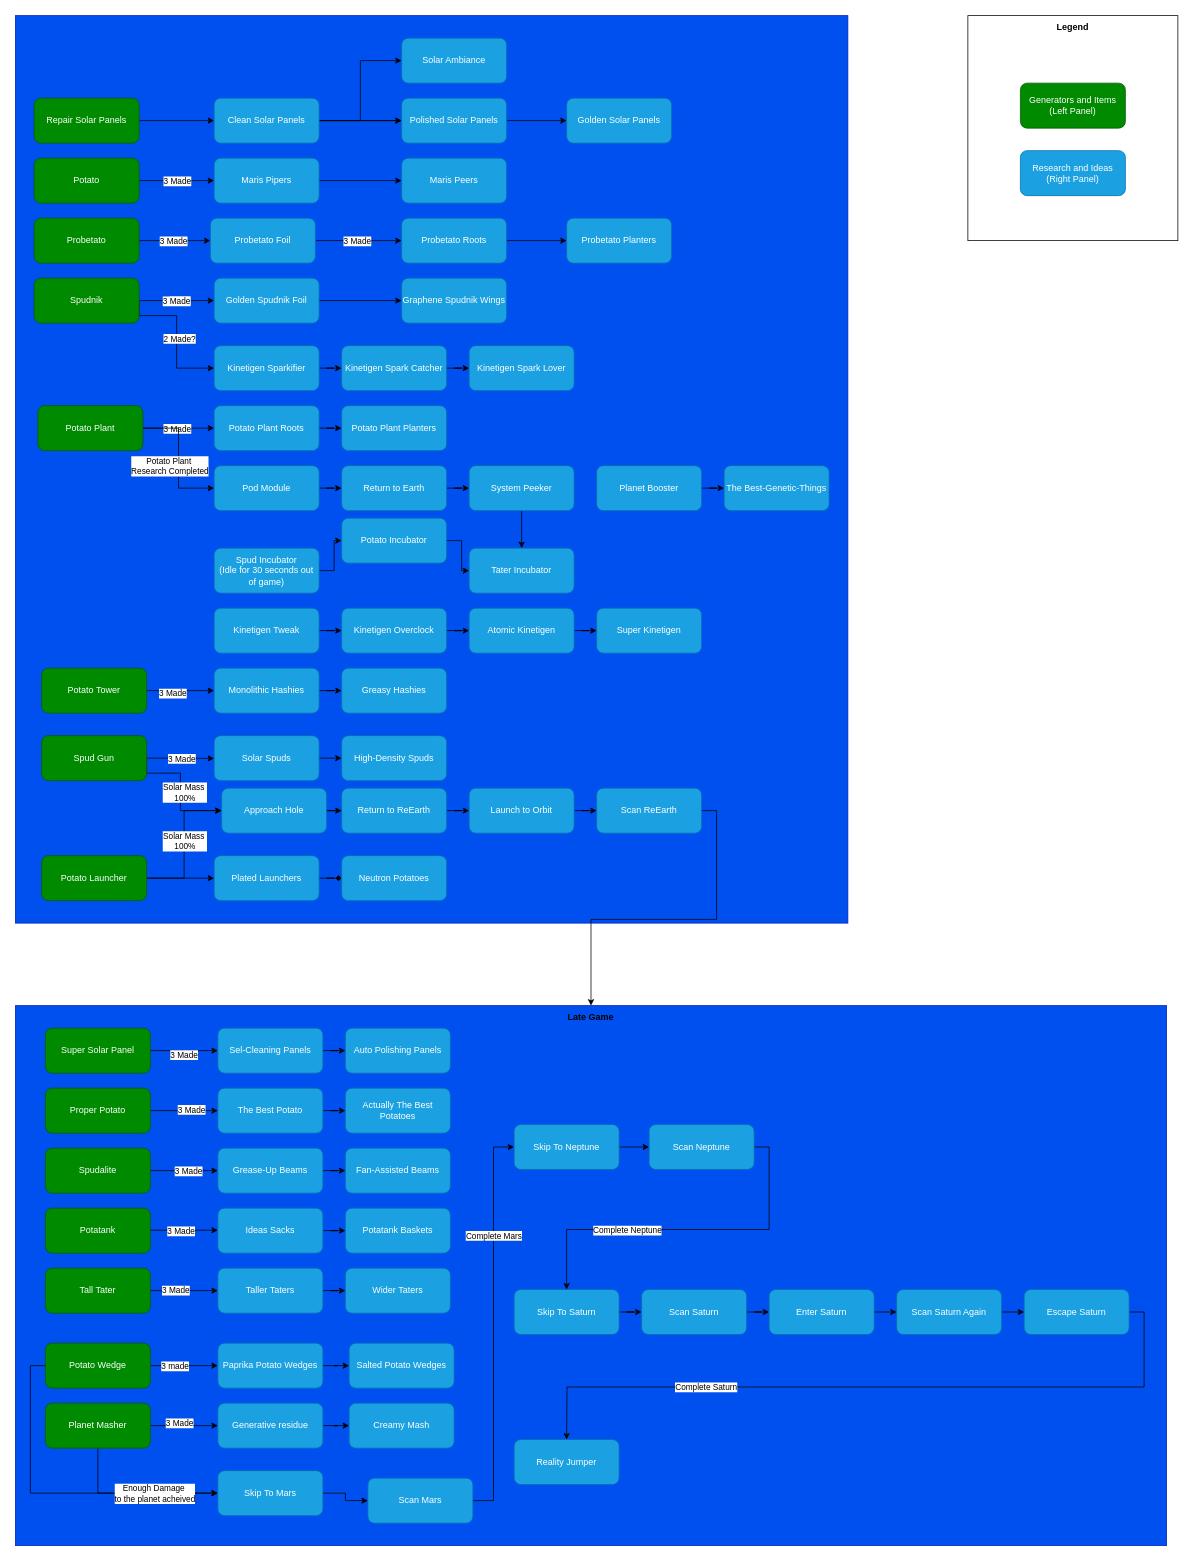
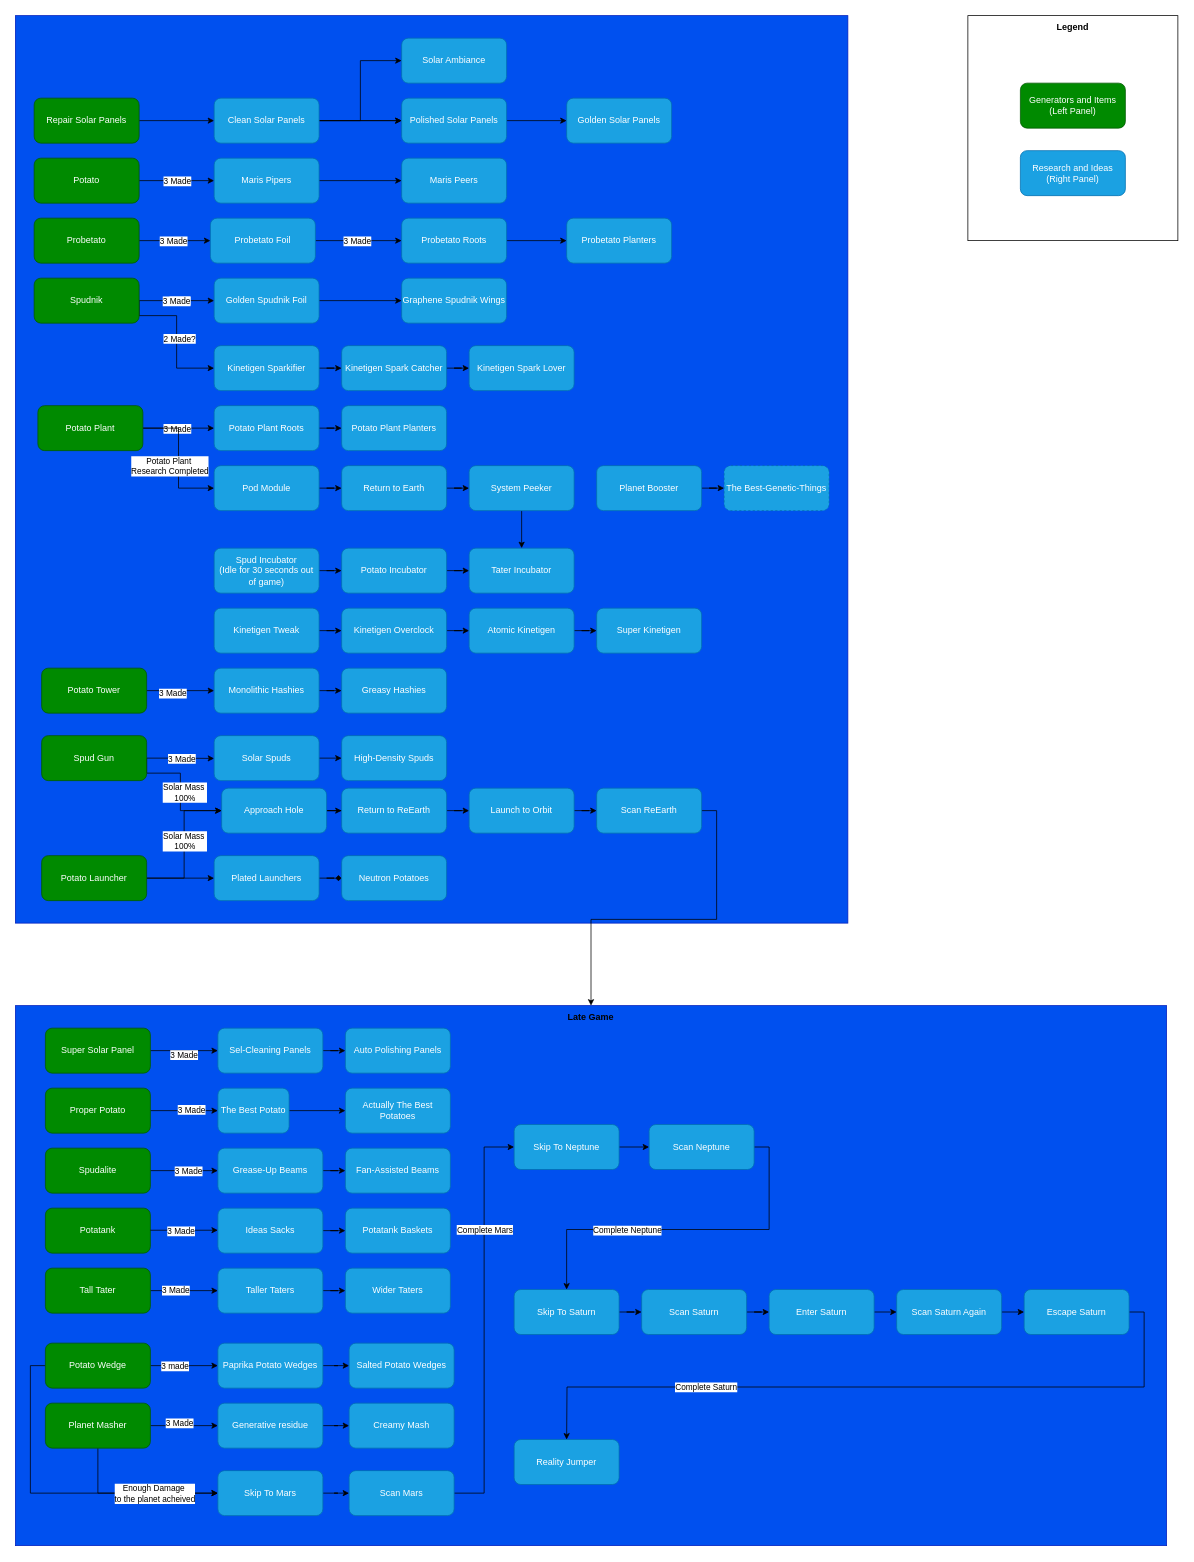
(777, 488) -> (777, 488)
(394, 540) -> (394, 570)
(270, 1110) -> (254, 1110)
(420, 1500) -> (402, 1493)
